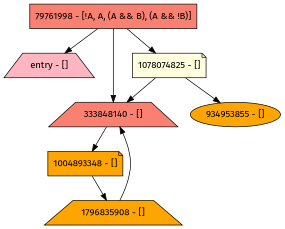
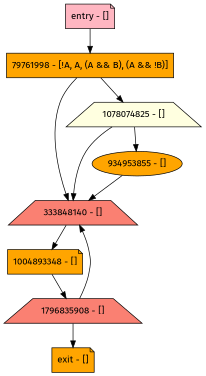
(113, 16) -> (90, 65)
(84, 39) -> (90, 38)
(49, 65) -> (90, 16)
(169, 65) -> (134, 115)
none -> (108, 186)
(113, 213) -> (73, 311)
none -> (73, 360)
